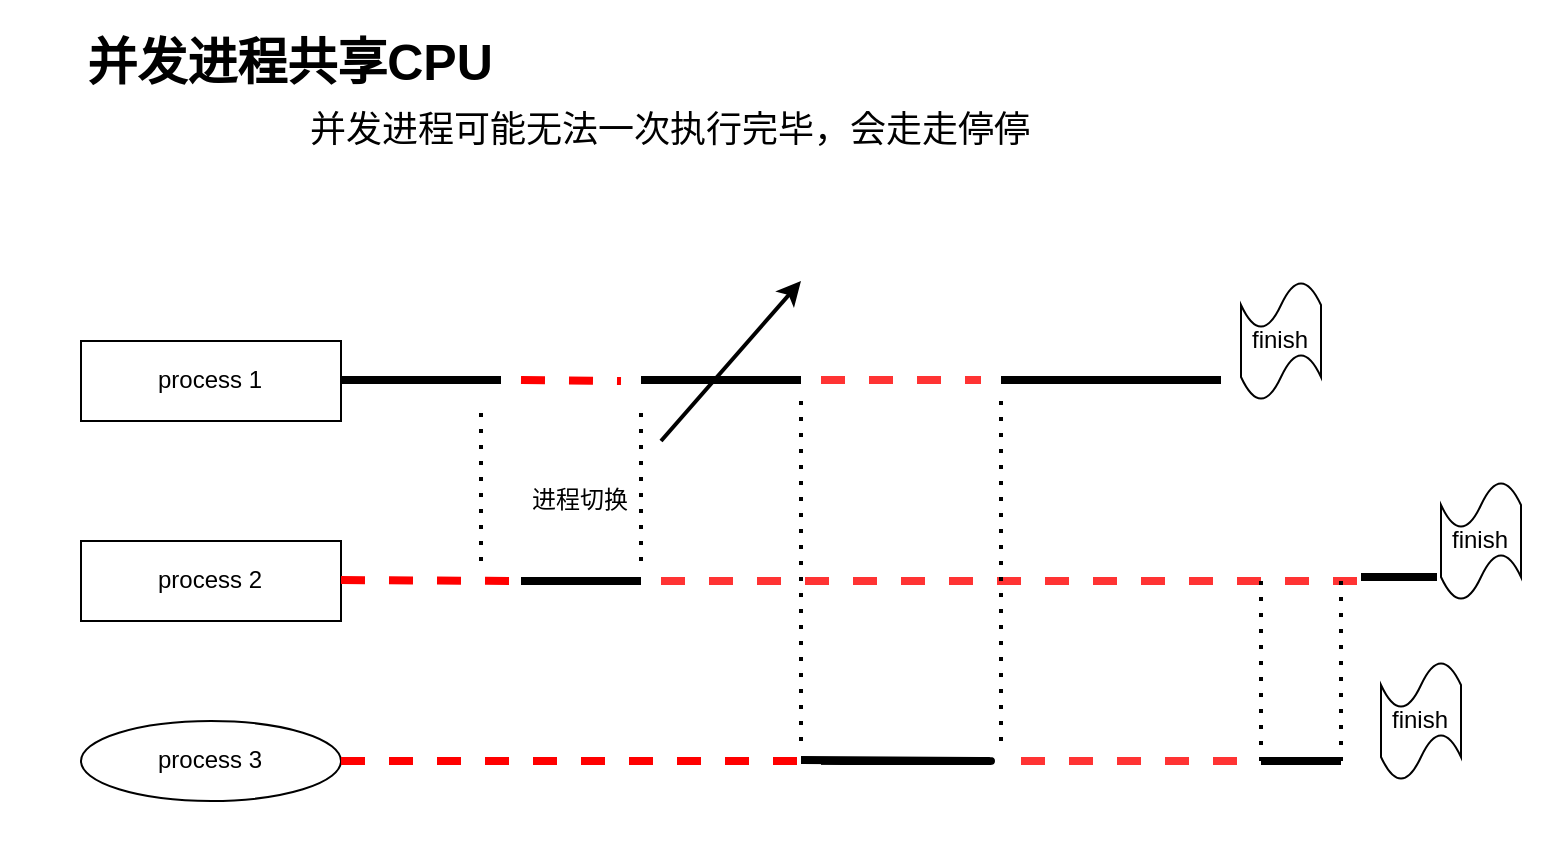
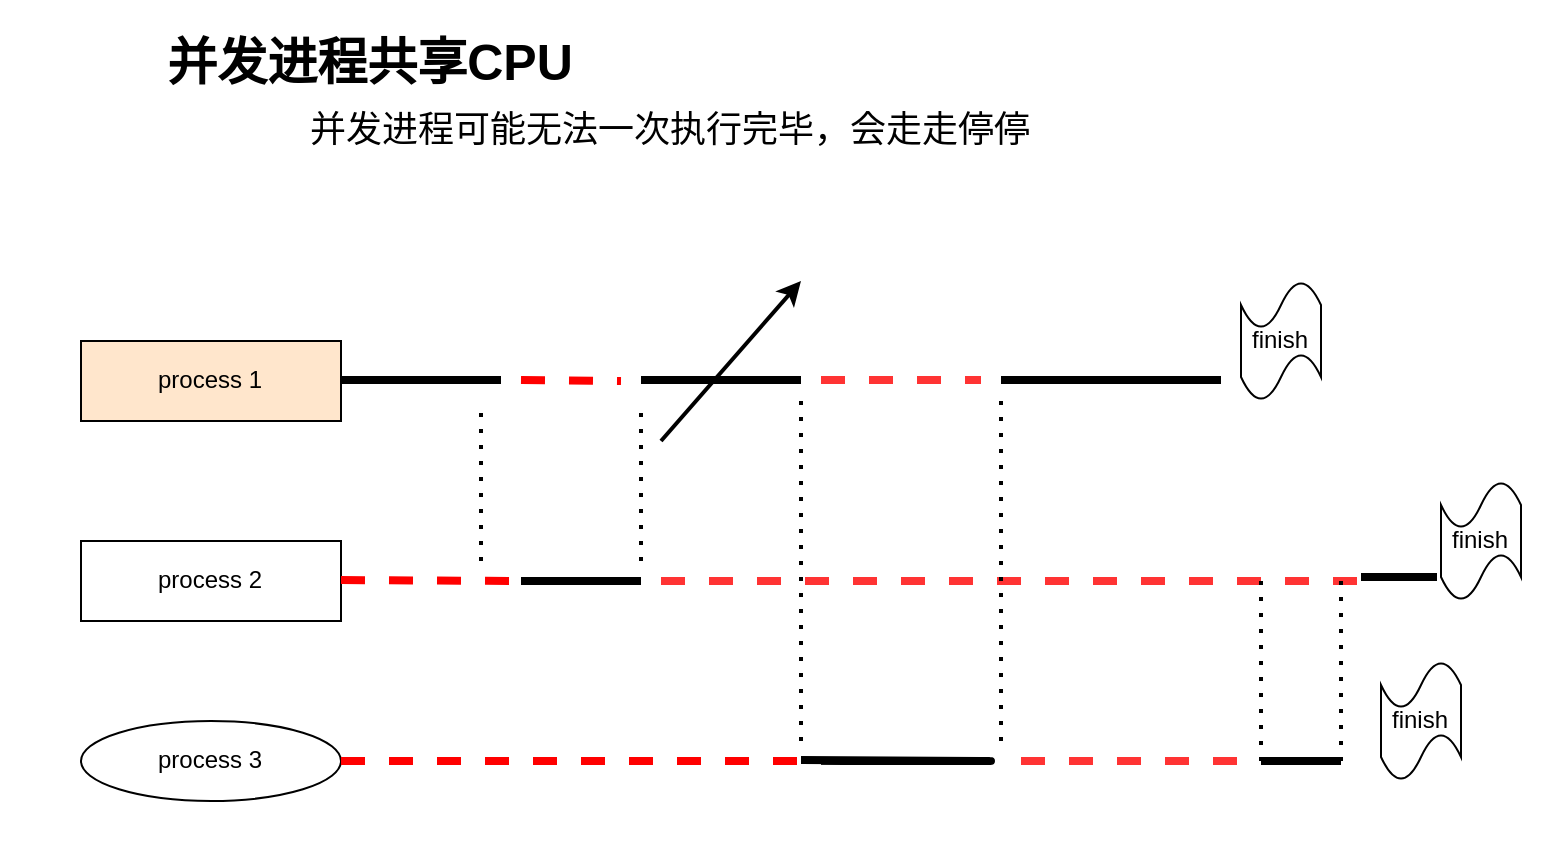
(291, 61) -> (371, 61)
(211, 381) -> (211, 381)
(581, 501) -> none
